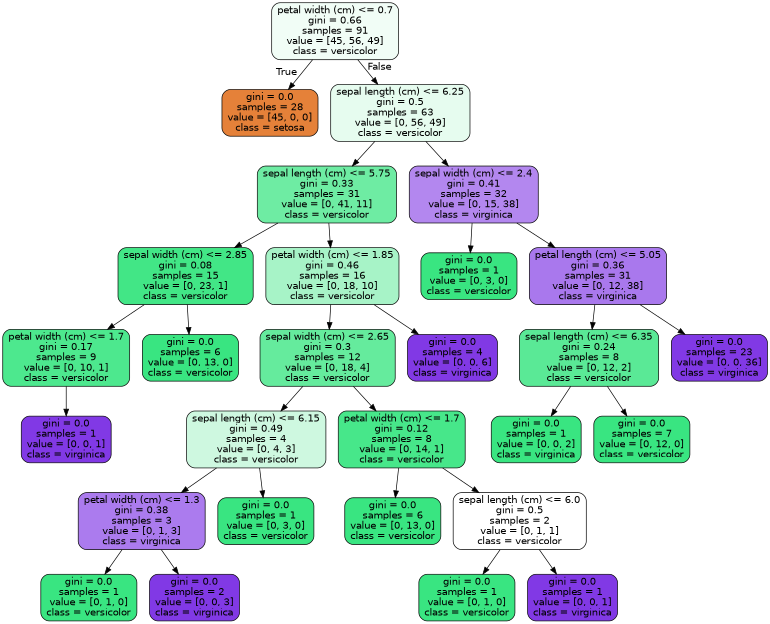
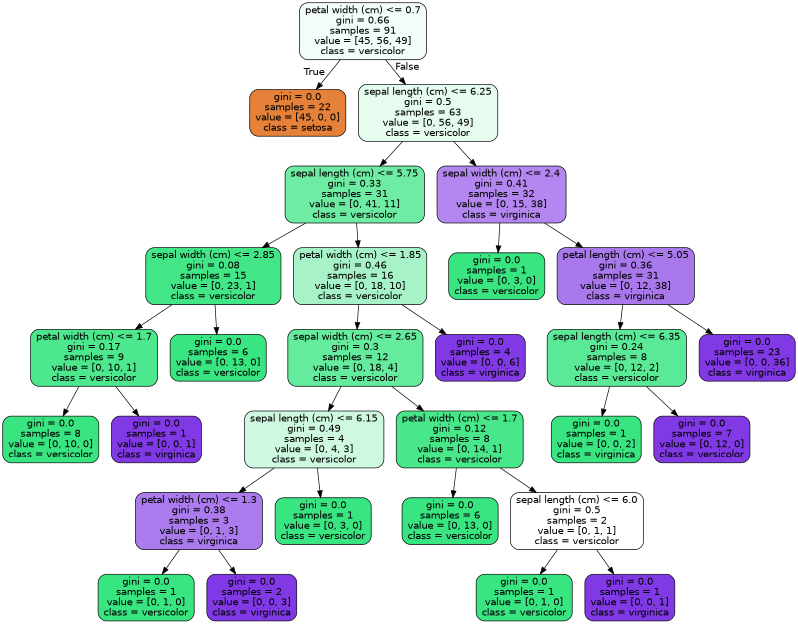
(270, 113) -> (298, 113)
none -> (51, 439)
(642, 439) -> (702, 439)
